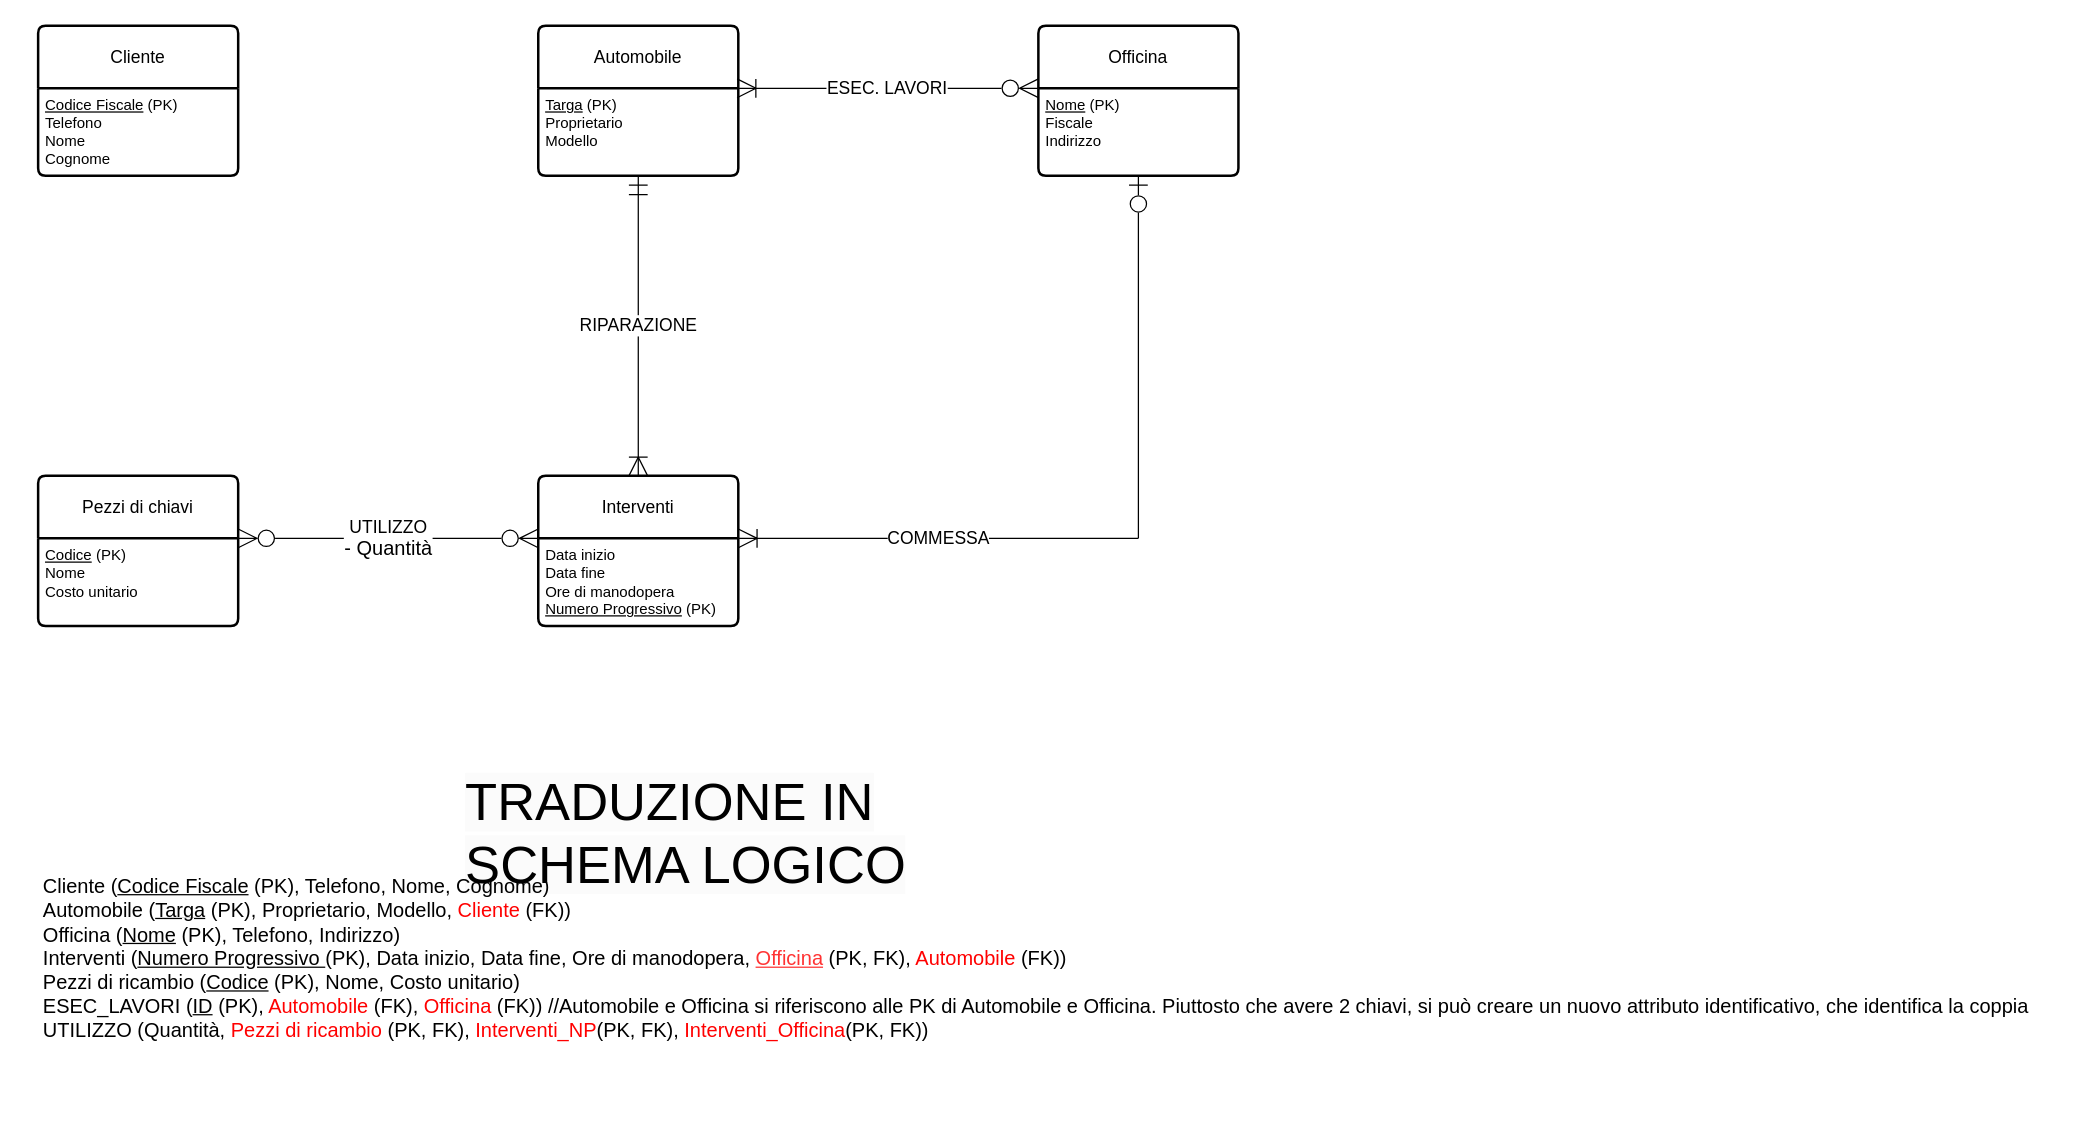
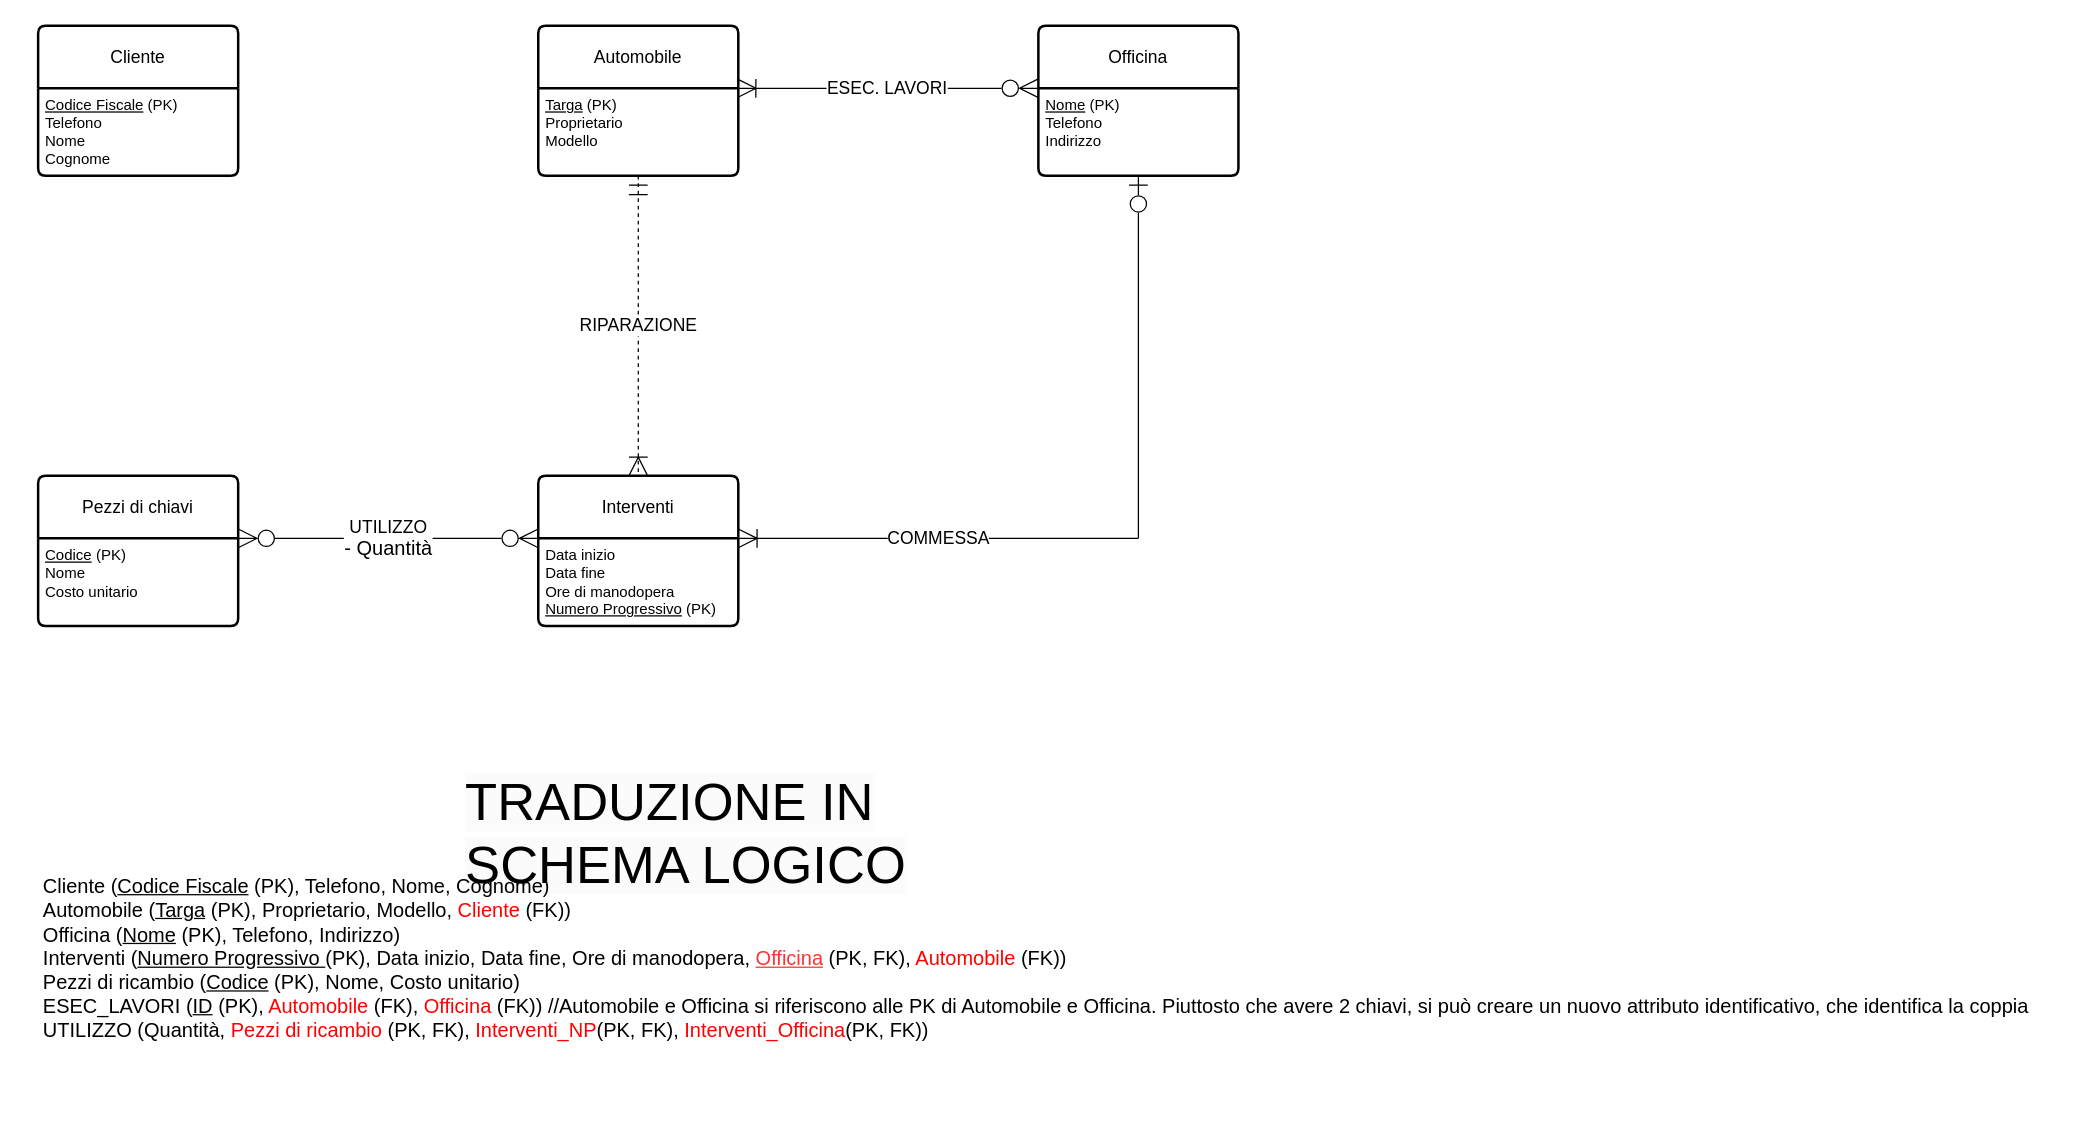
(1081, 124) -> (1081, 124)
(638, 405) -> (638, 405)
